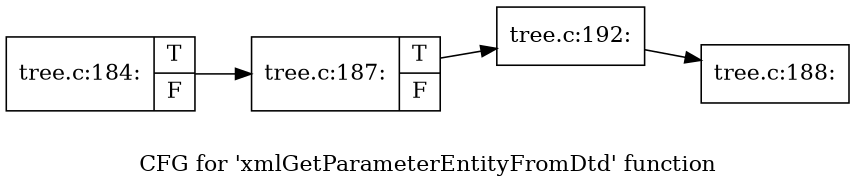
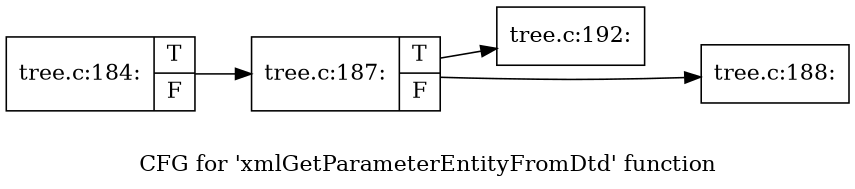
(665, 54) -> (562, 79)
